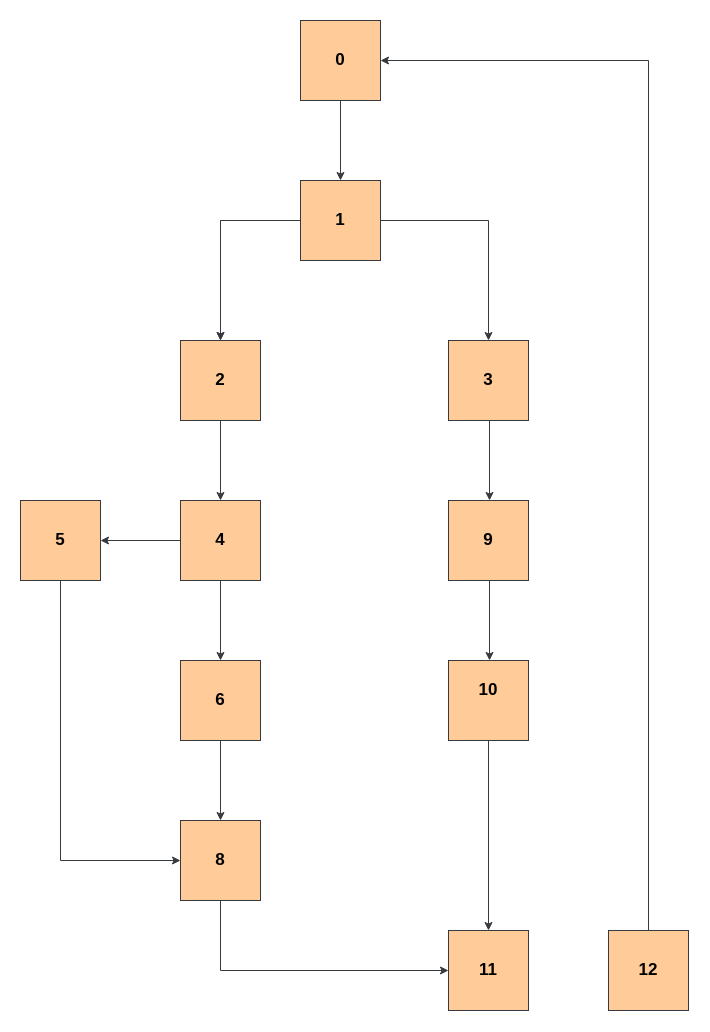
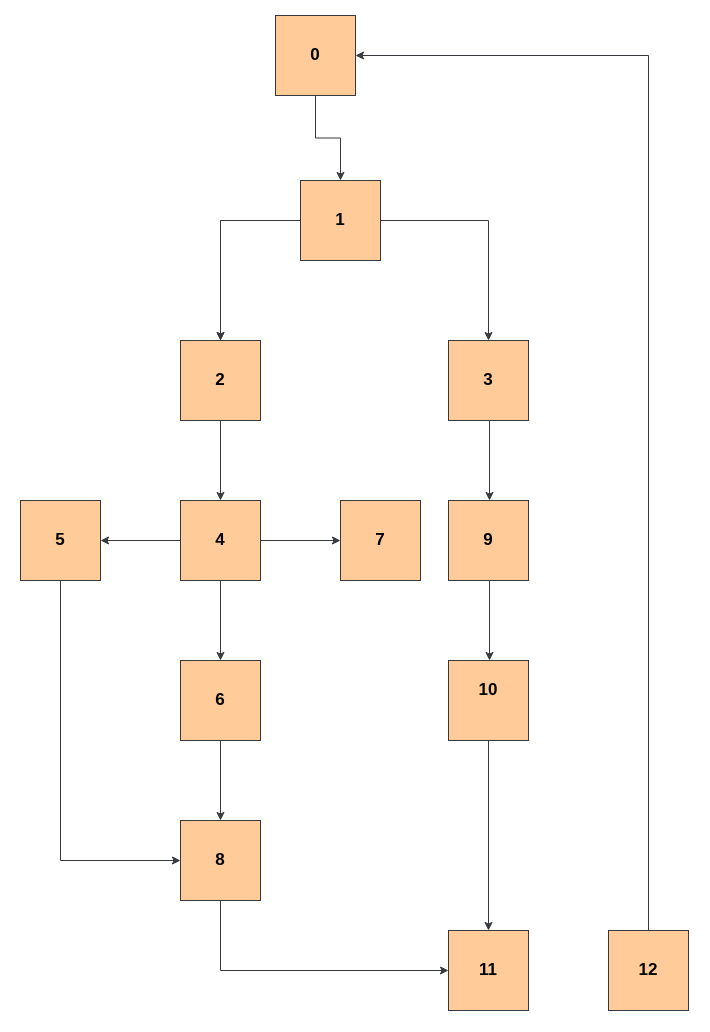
(341, 61) -> (316, 56)
none -> (297, 541)
none -> (381, 541)
